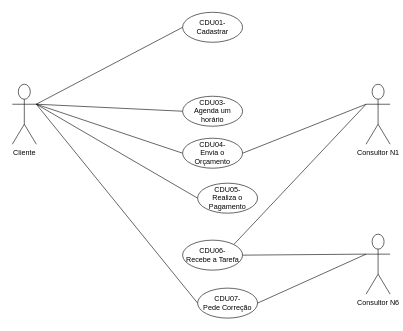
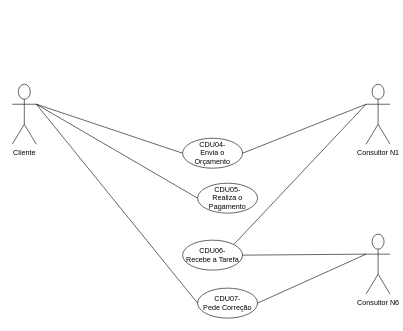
(213, 27) -> none
(110, 66) -> none
(112, 108) -> none
(213, 111) -> none
